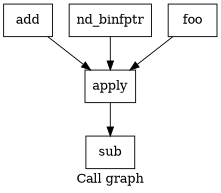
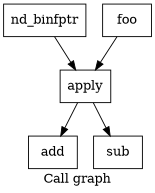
(66, 51) -> (71, 115)
